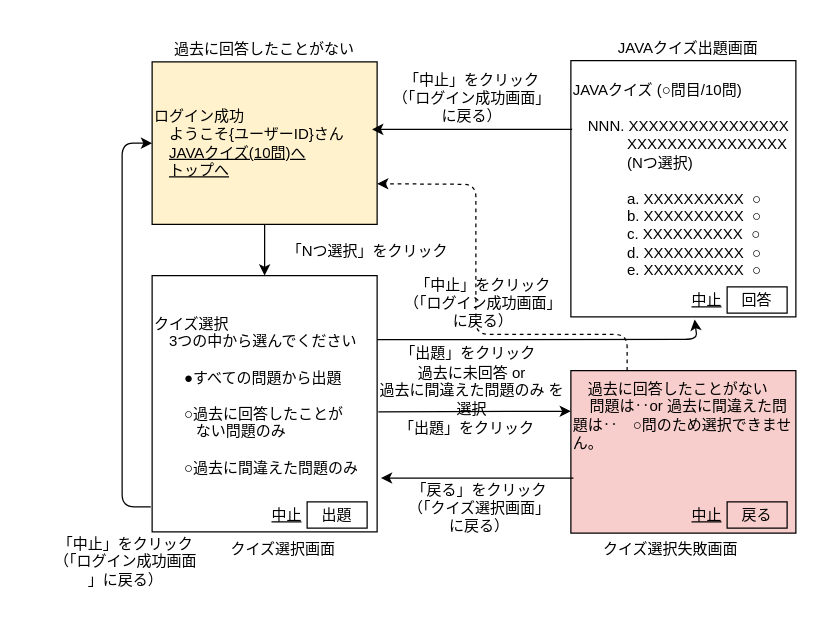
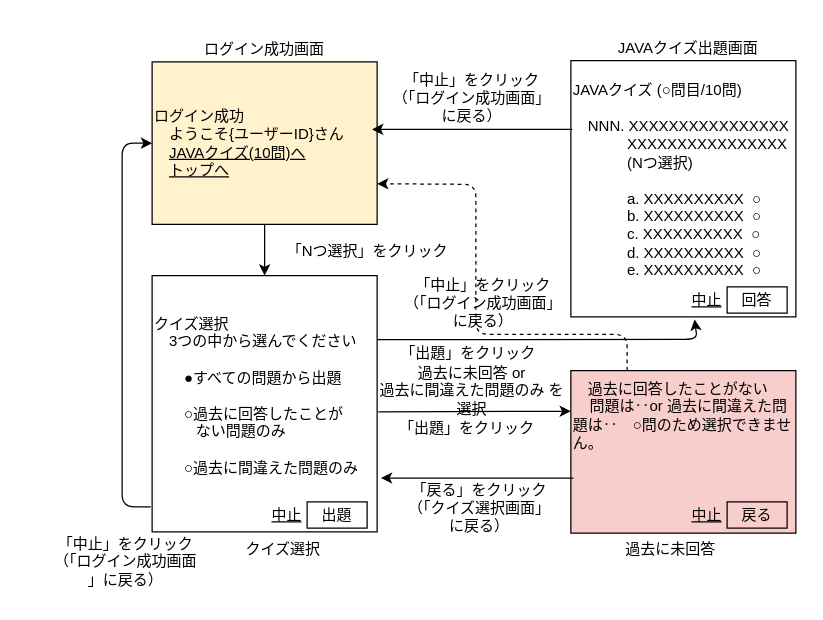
(264, 49) -> (264, 49)
(283, 549) -> (283, 549)
(671, 549) -> (671, 549)
